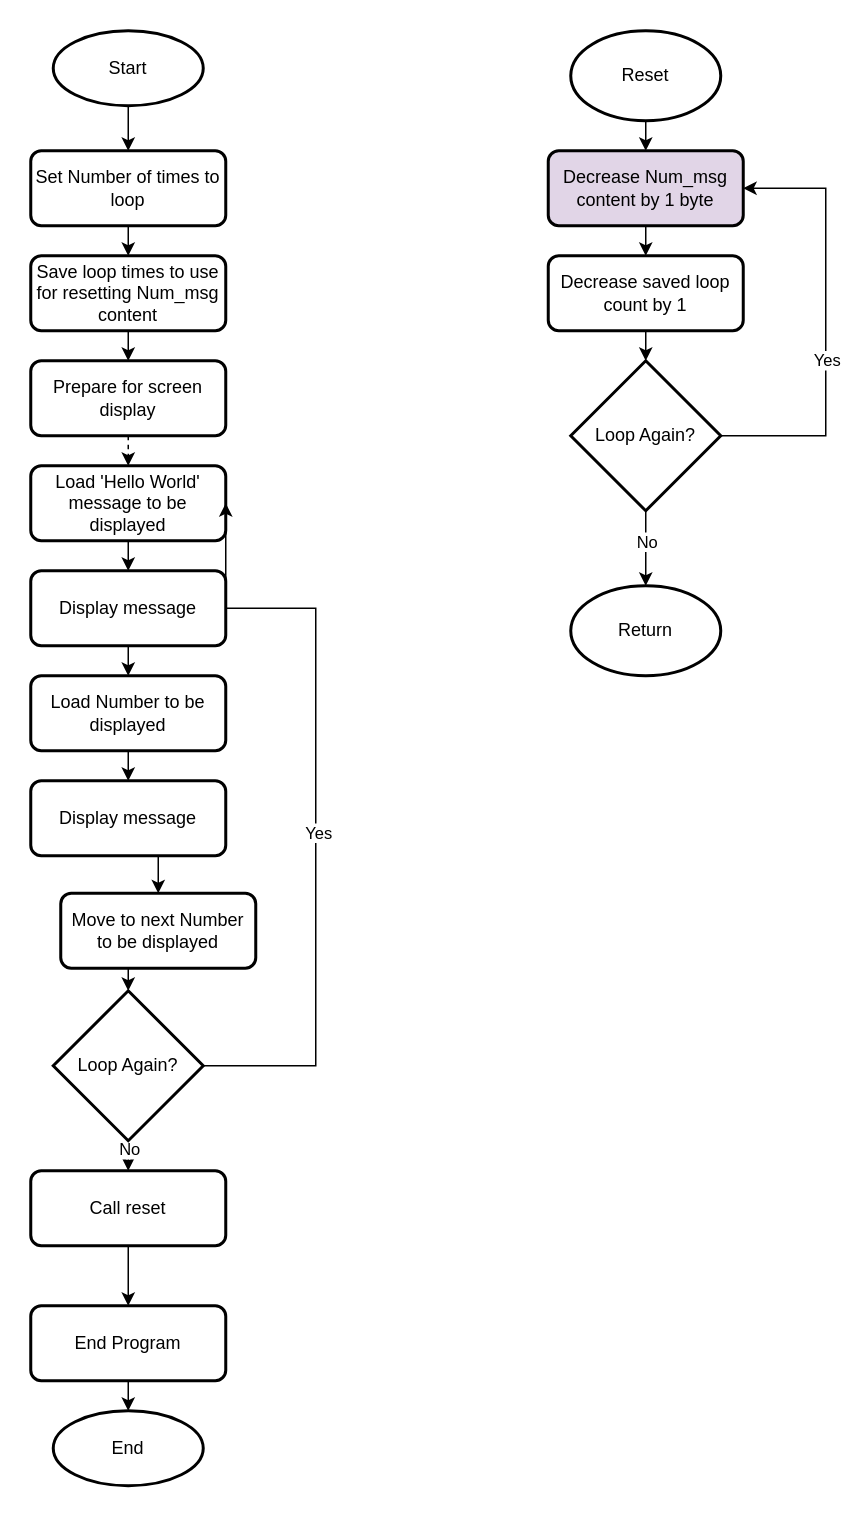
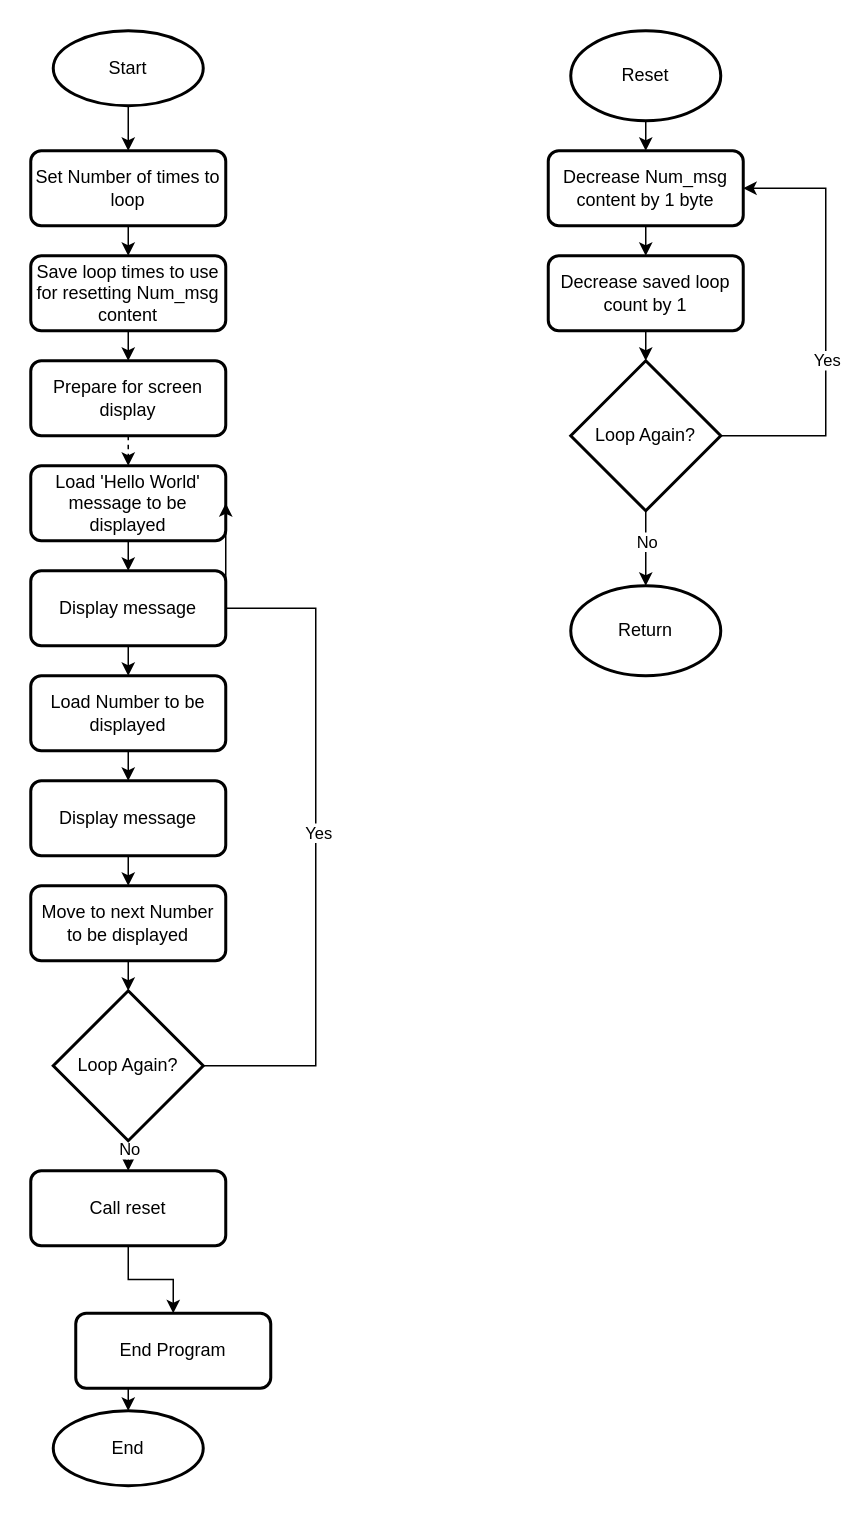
(646, 188) -> (646, 188)
(158, 931) -> (128, 923)
(128, 1343) -> (173, 1351)
